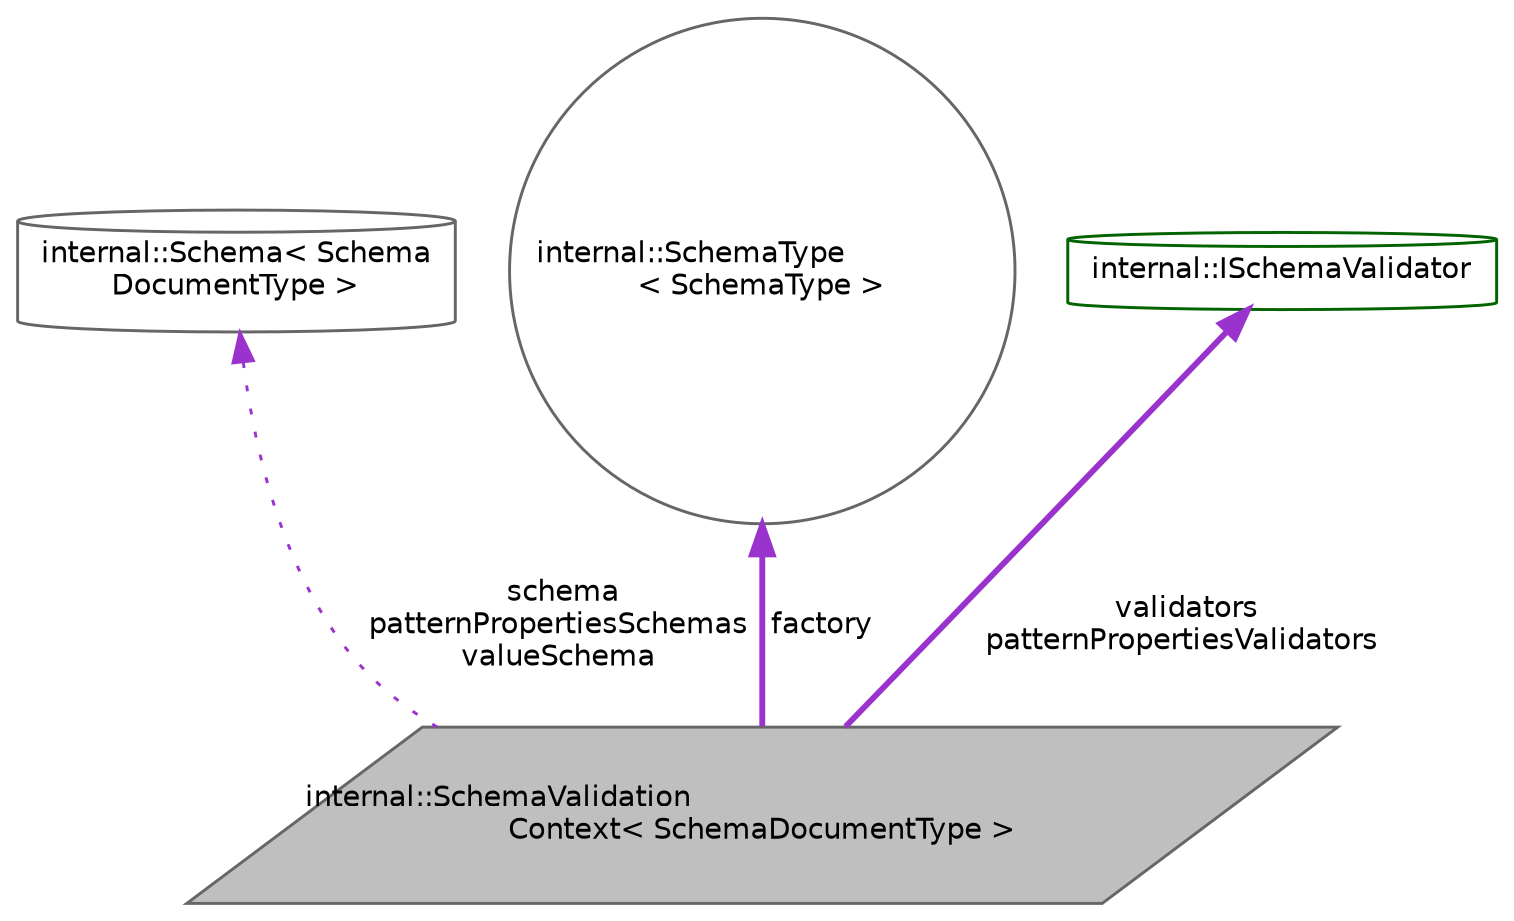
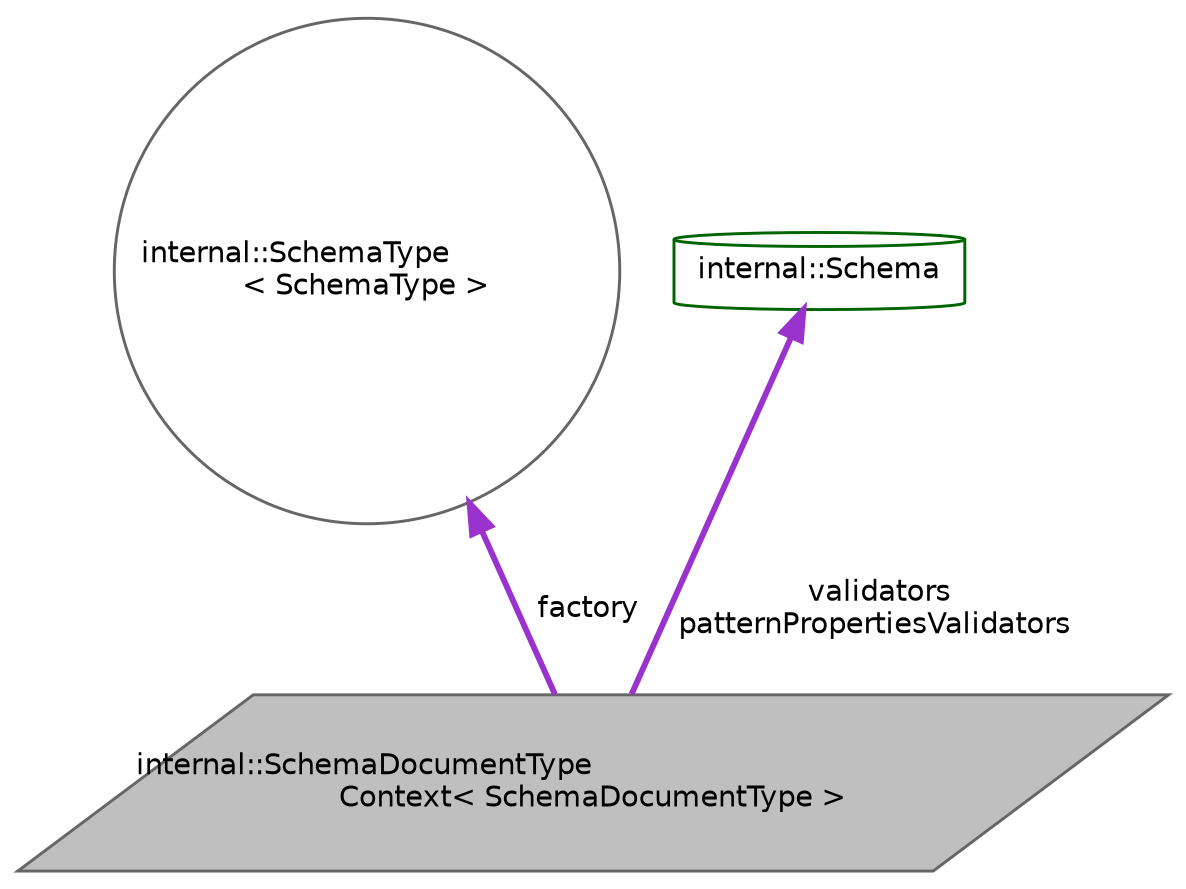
(236, 271) -> none
(1282, 271) -> (819, 271)
(762, 815) -> (593, 783)
